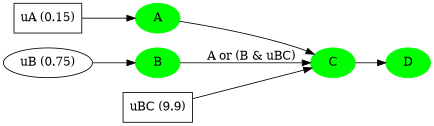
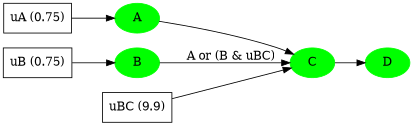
(48, 18) -> (38, 18)
(48, 63) -> (38, 63)
